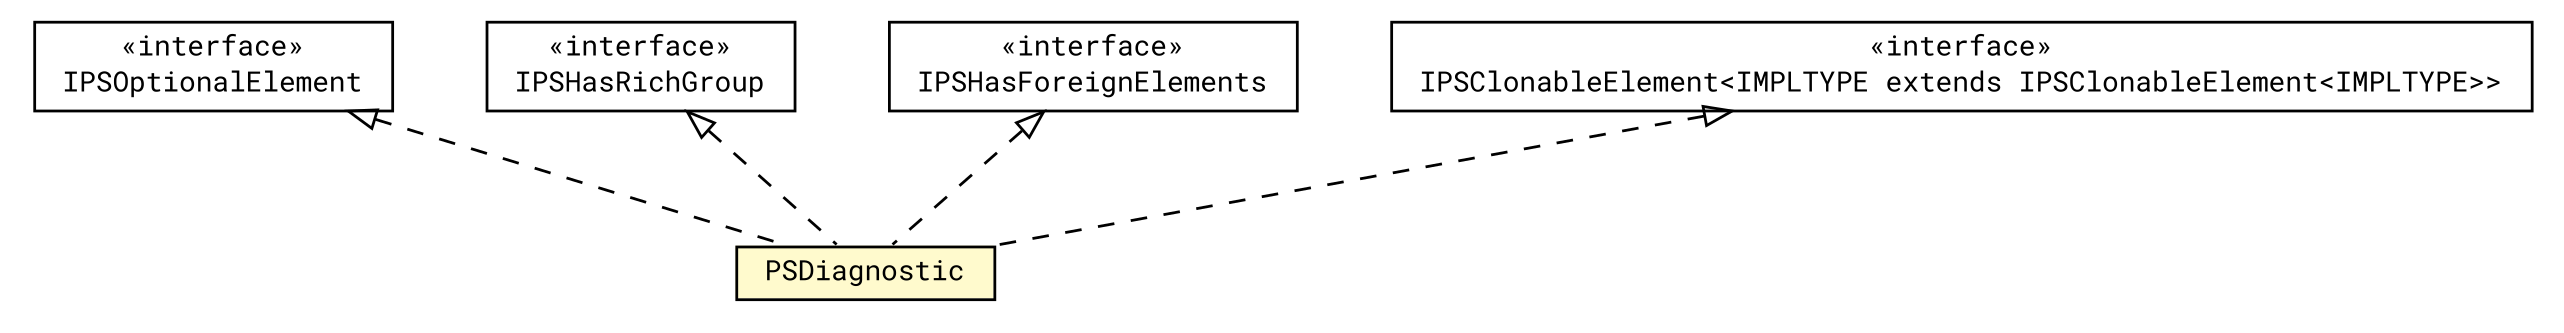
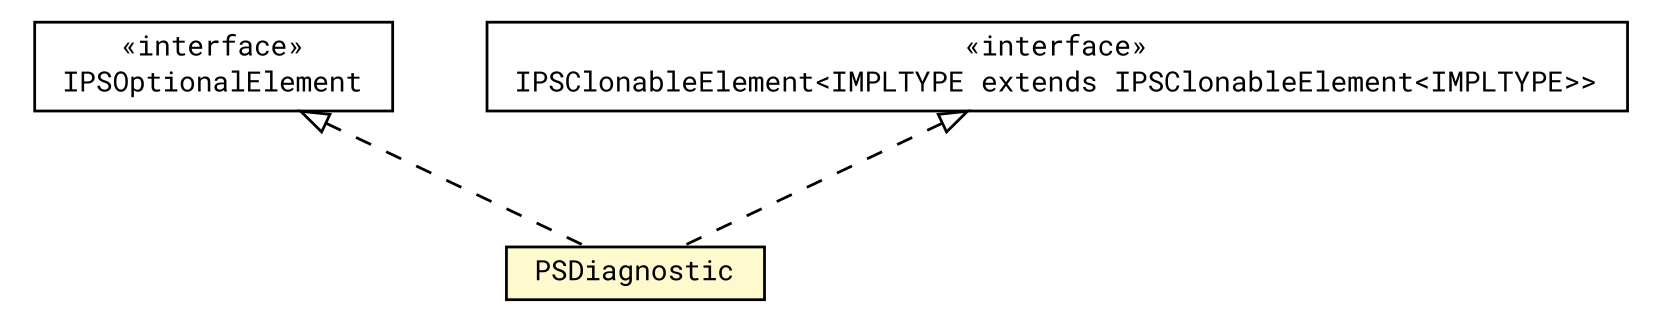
(640, 67) -> none
(1092, 67) -> none
